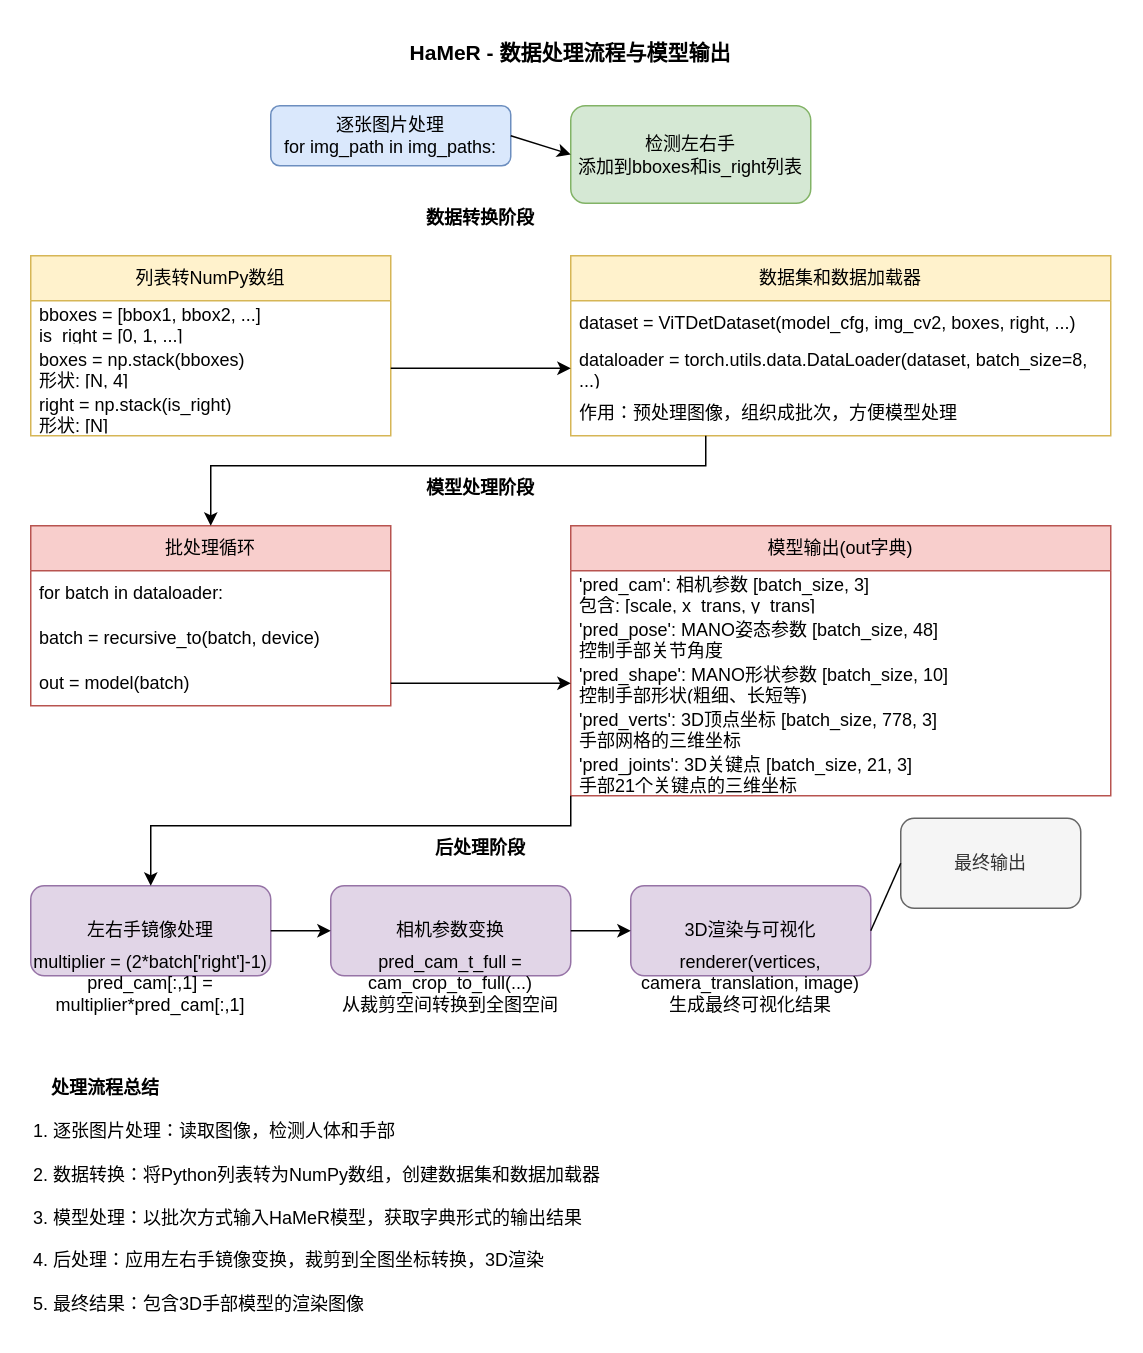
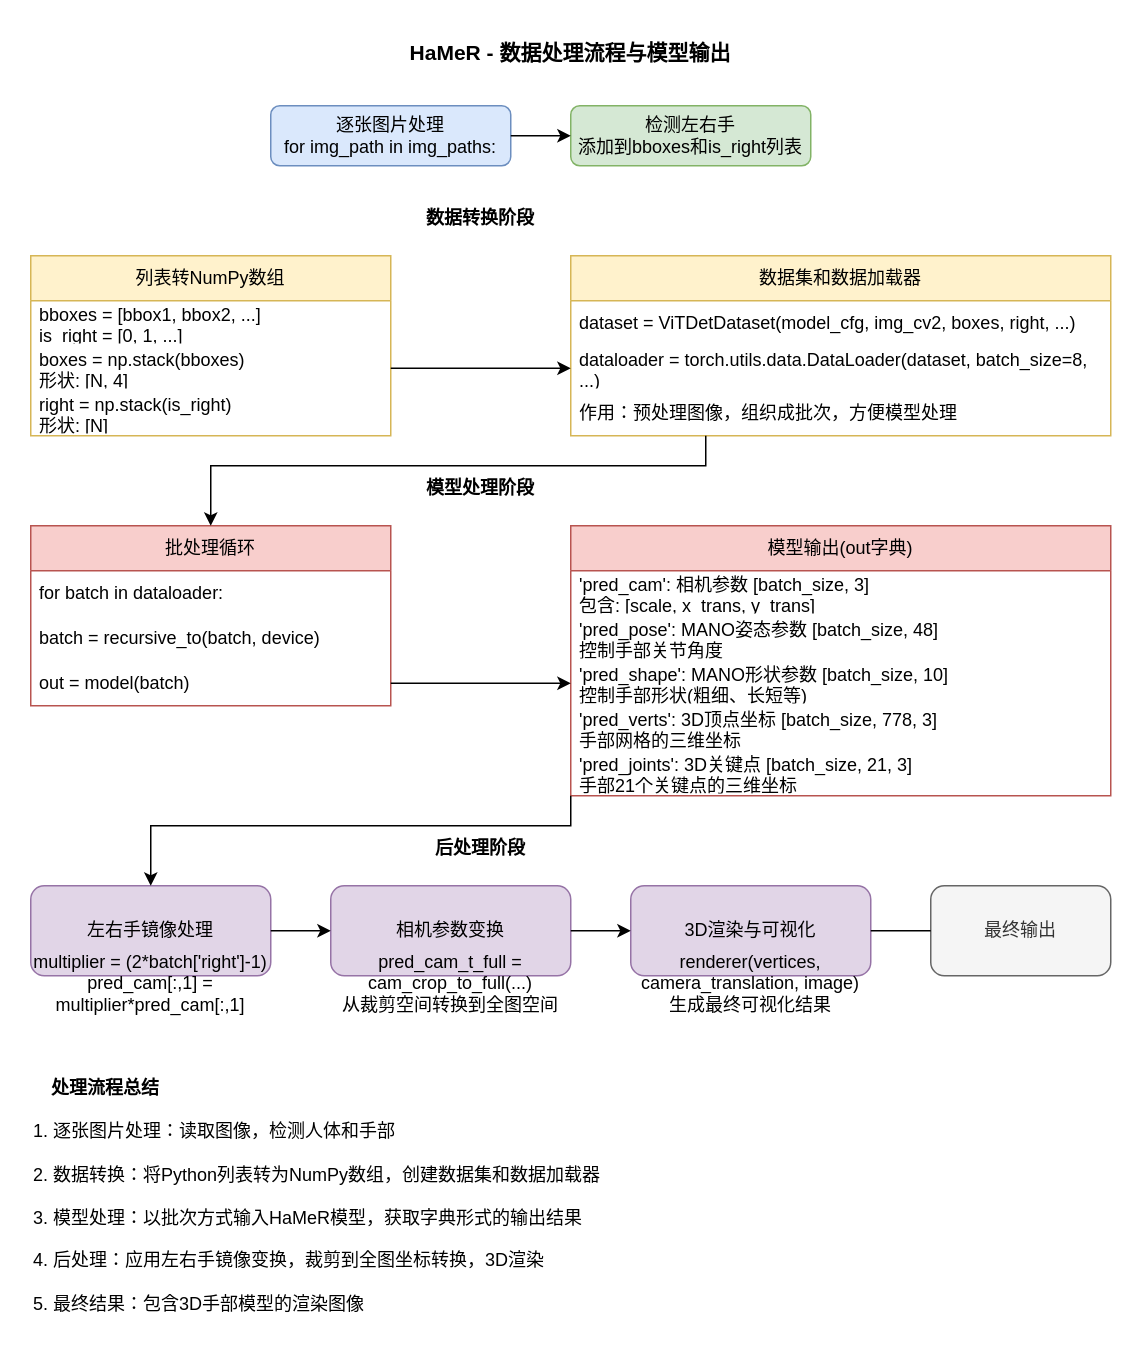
(691, 155) -> (691, 136)
(991, 863) -> (1021, 931)
